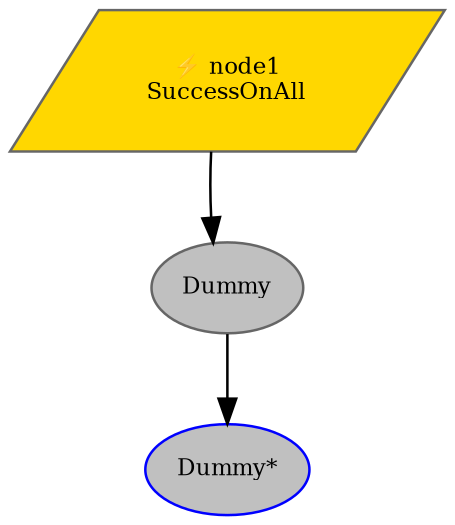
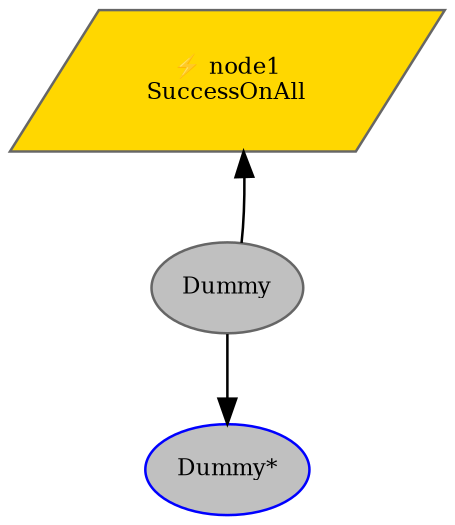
(210, 185) -> (244, 210)
